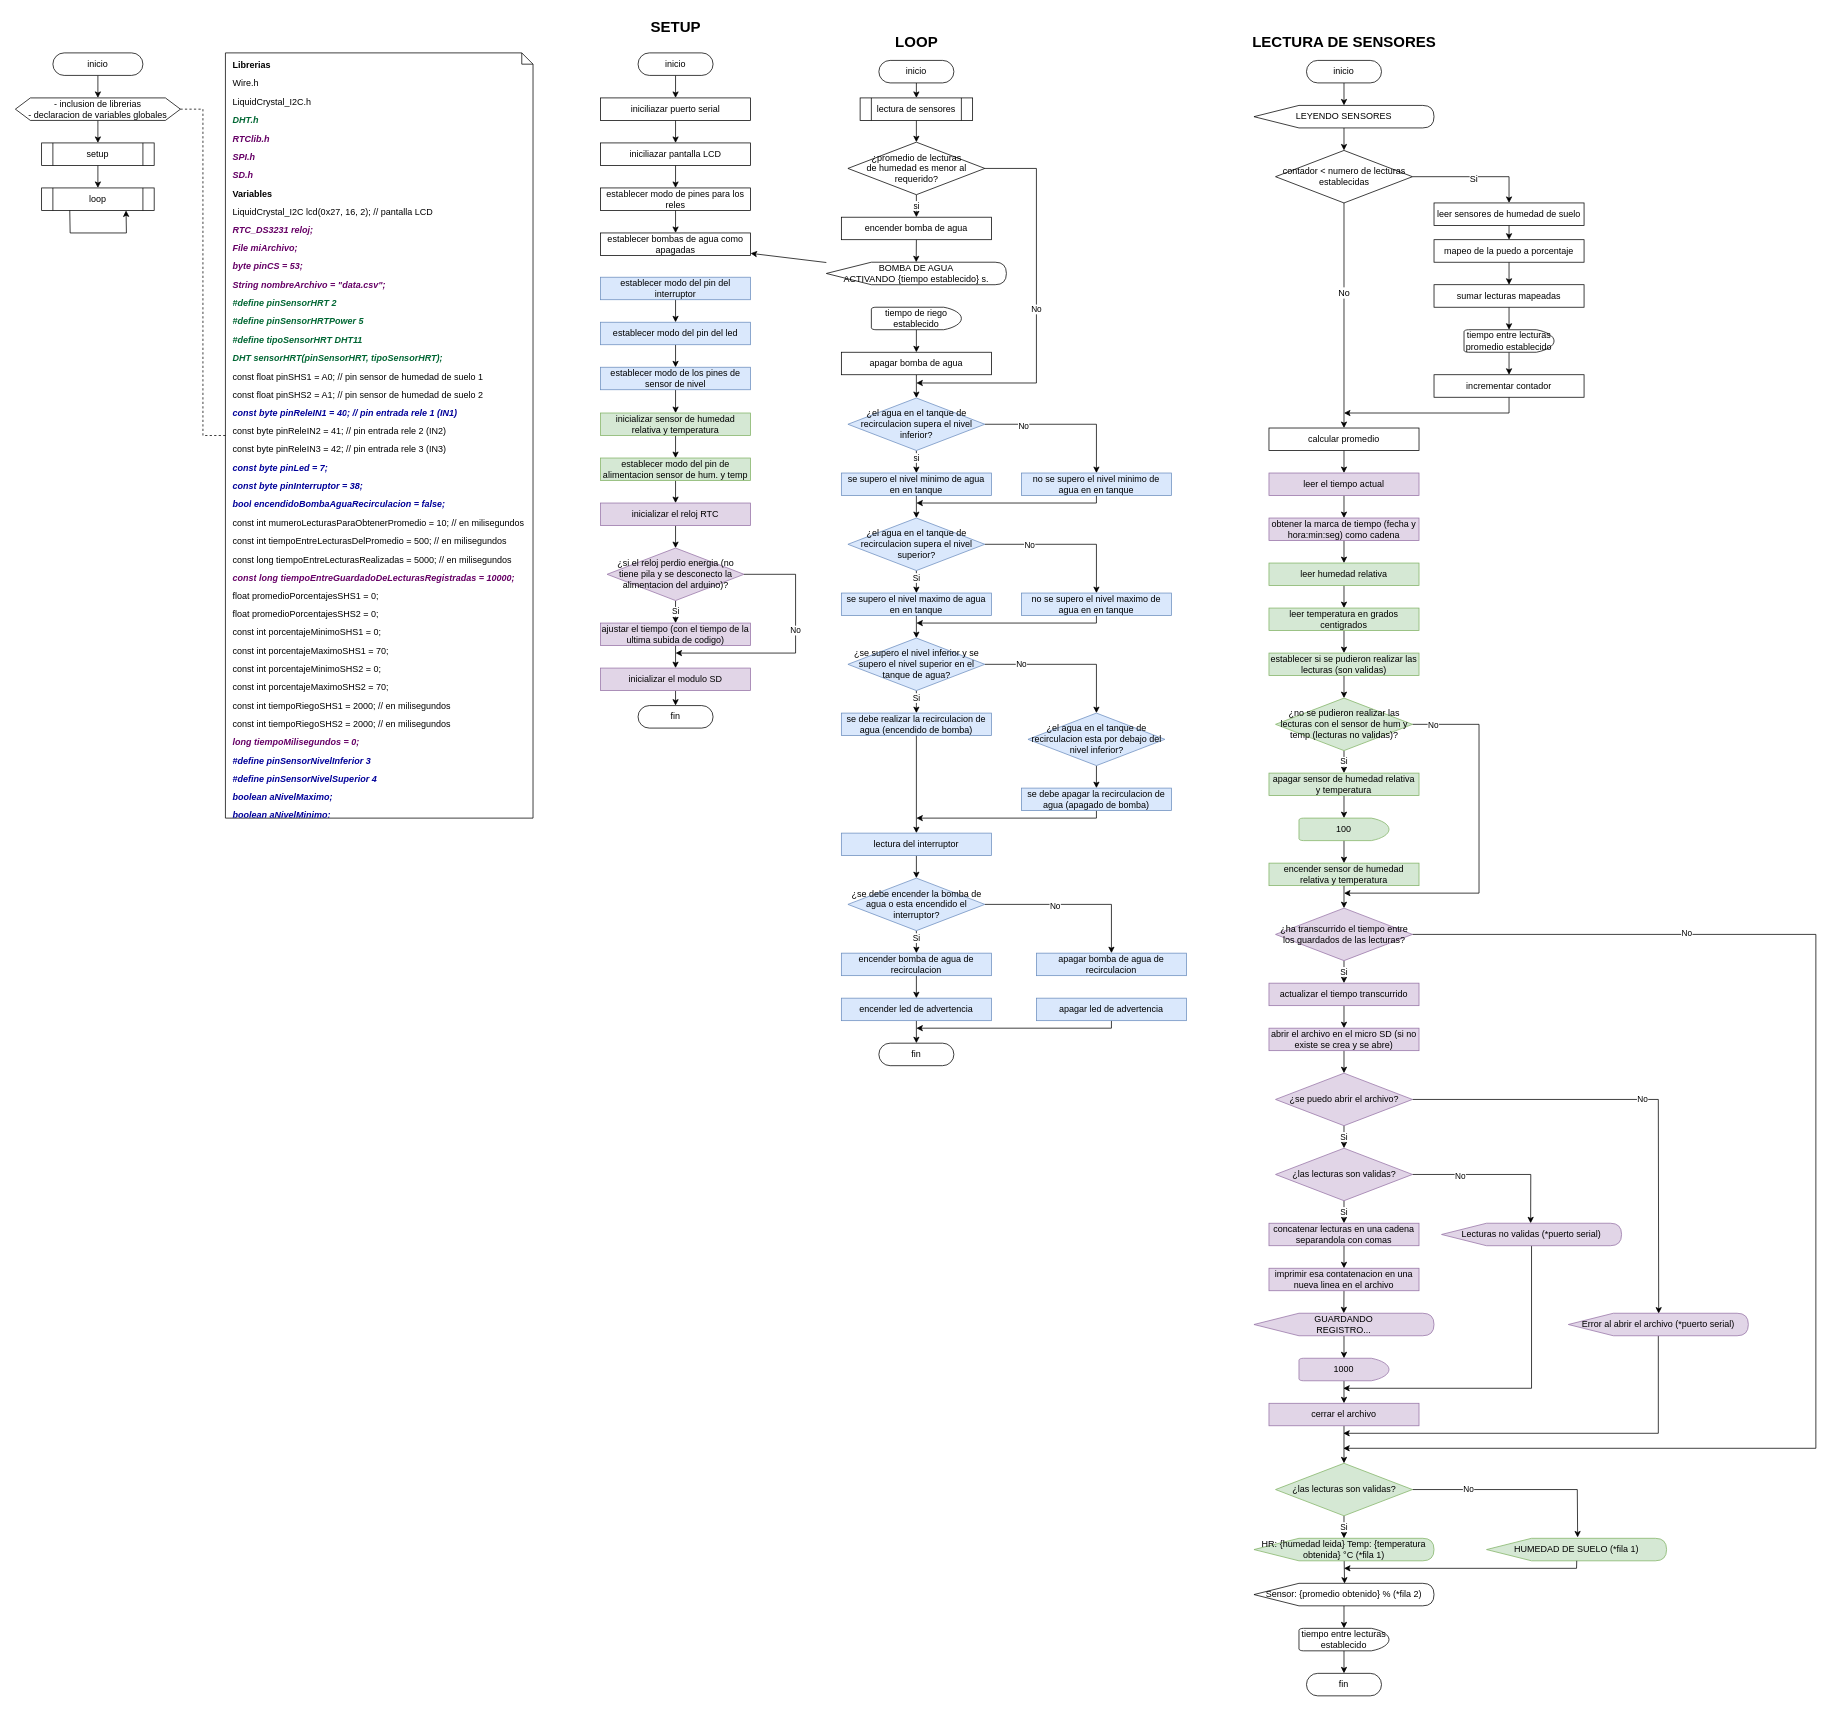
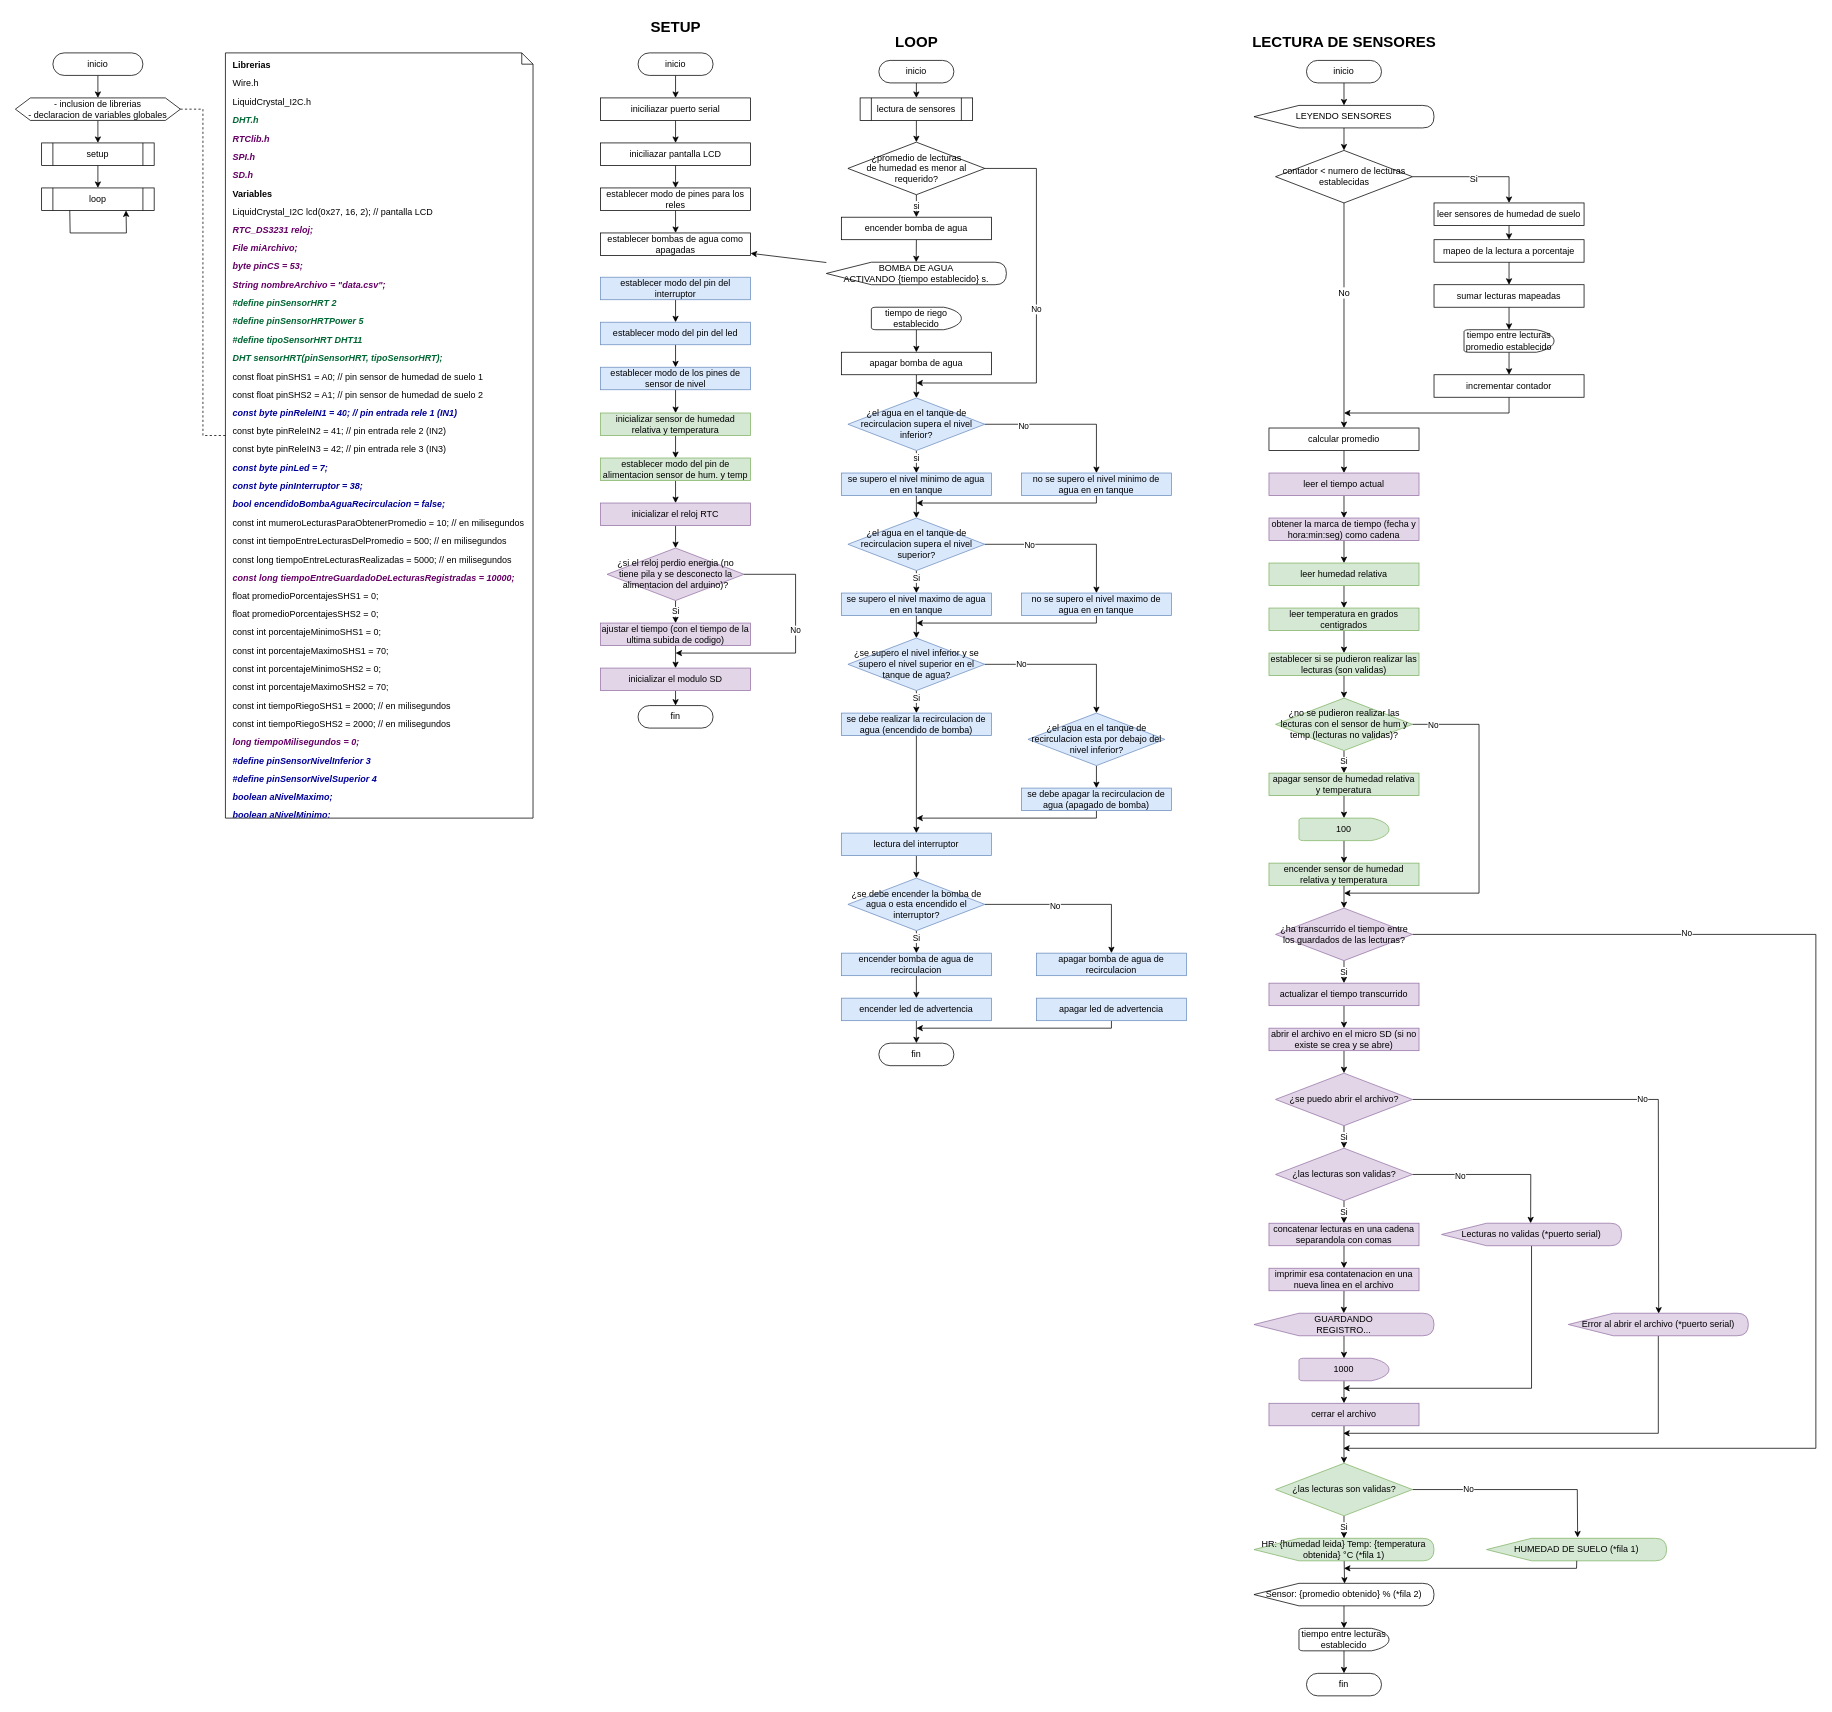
(1509, 251) -> (1509, 251)
